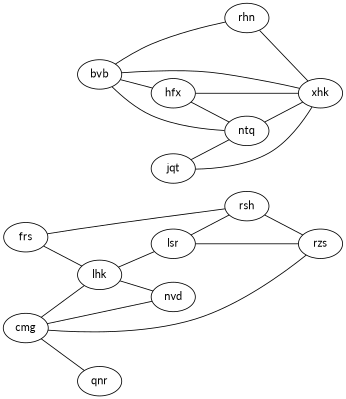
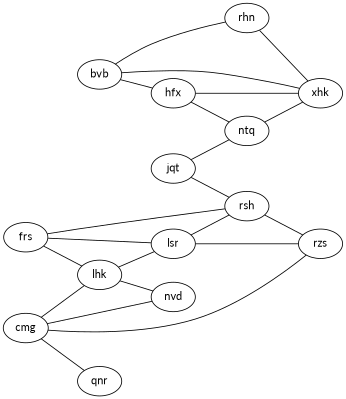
(164, 120) -> none
(263, 156) -> (210, 187)
none -> (100, 241)
